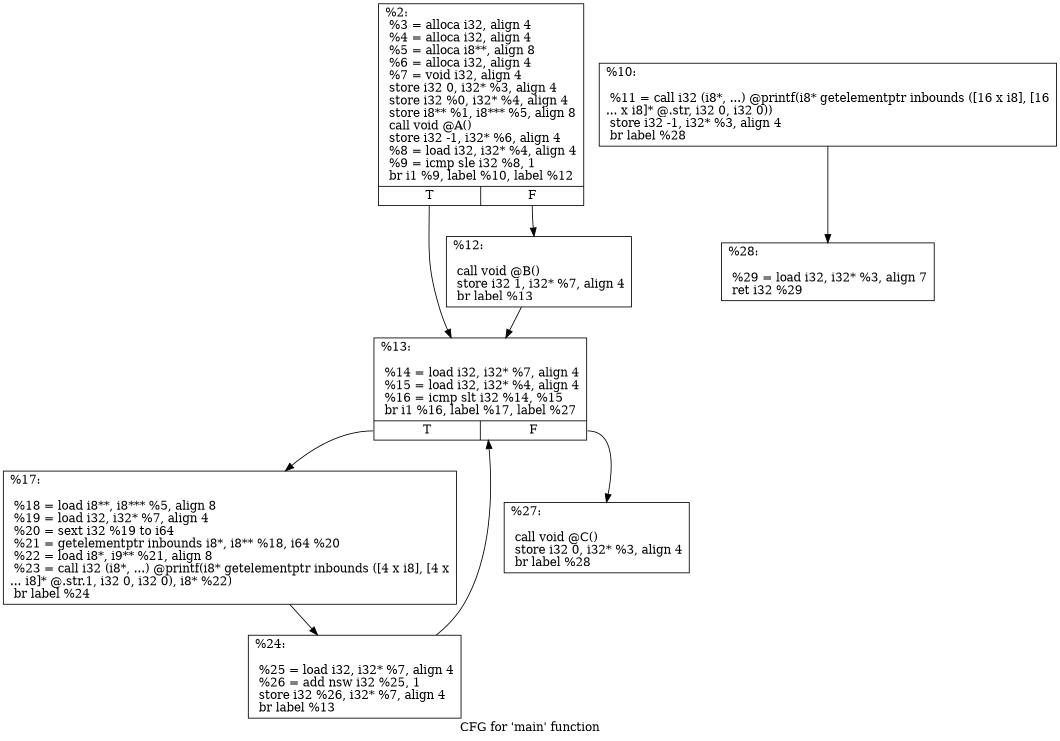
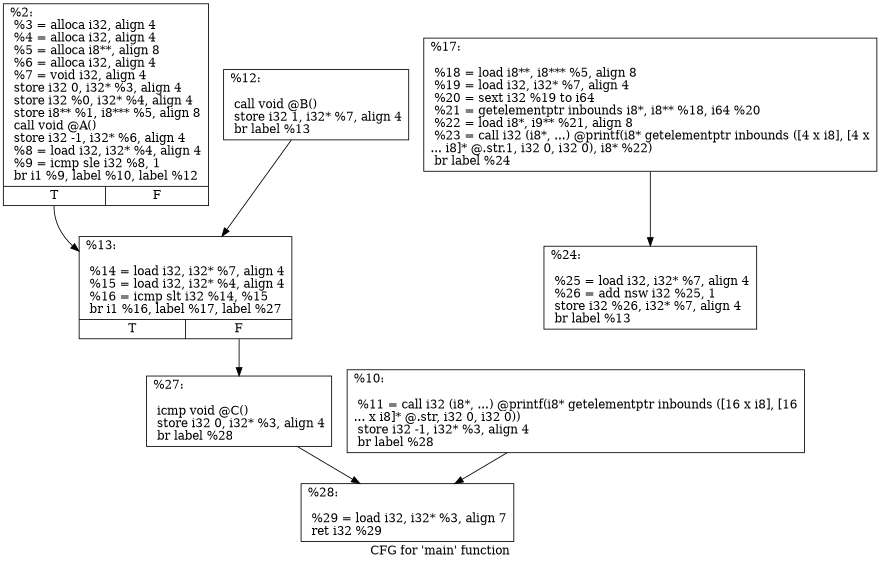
(533, 217) -> none
(330, 441) -> none
none -> (325, 463)
(554, 538) -> (201, 411)
(484, 549) -> none
